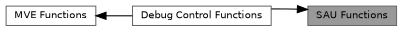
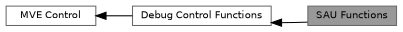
(284, 9) -> (295, 23)
(51, 16) -> (51, 16)
